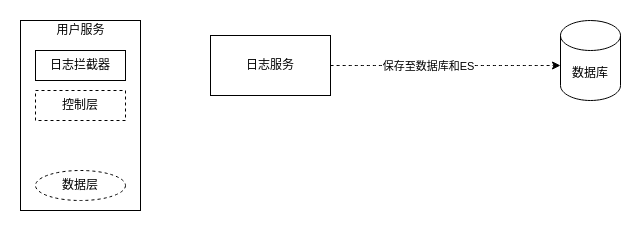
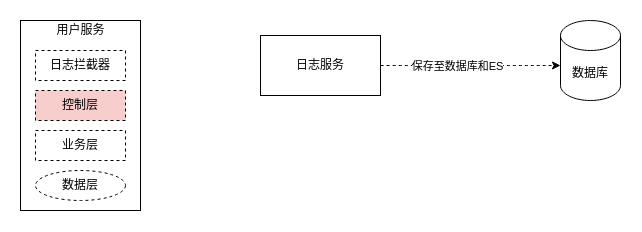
(81, 66) -> (81, 66)
(271, 66) -> (321, 66)
(81, 106) -> (81, 106)
none -> (81, 146)
